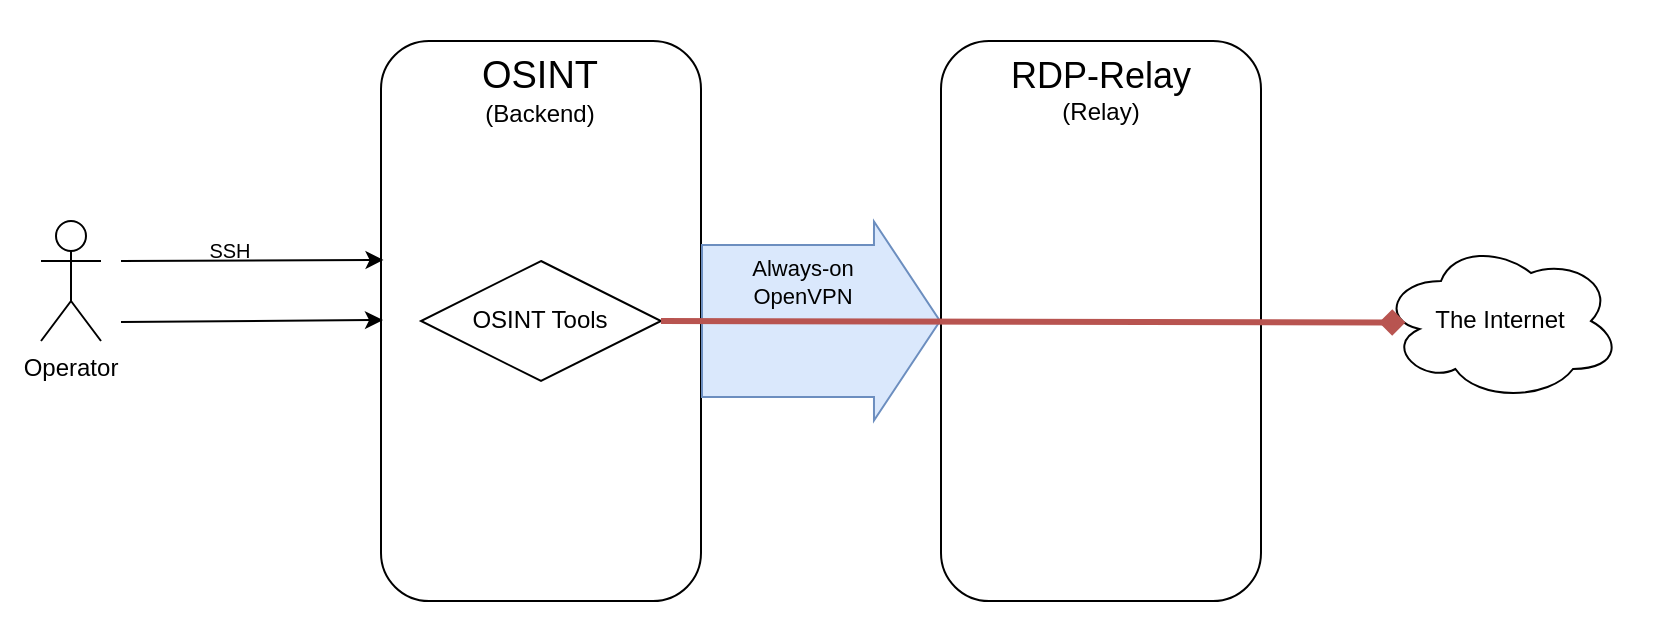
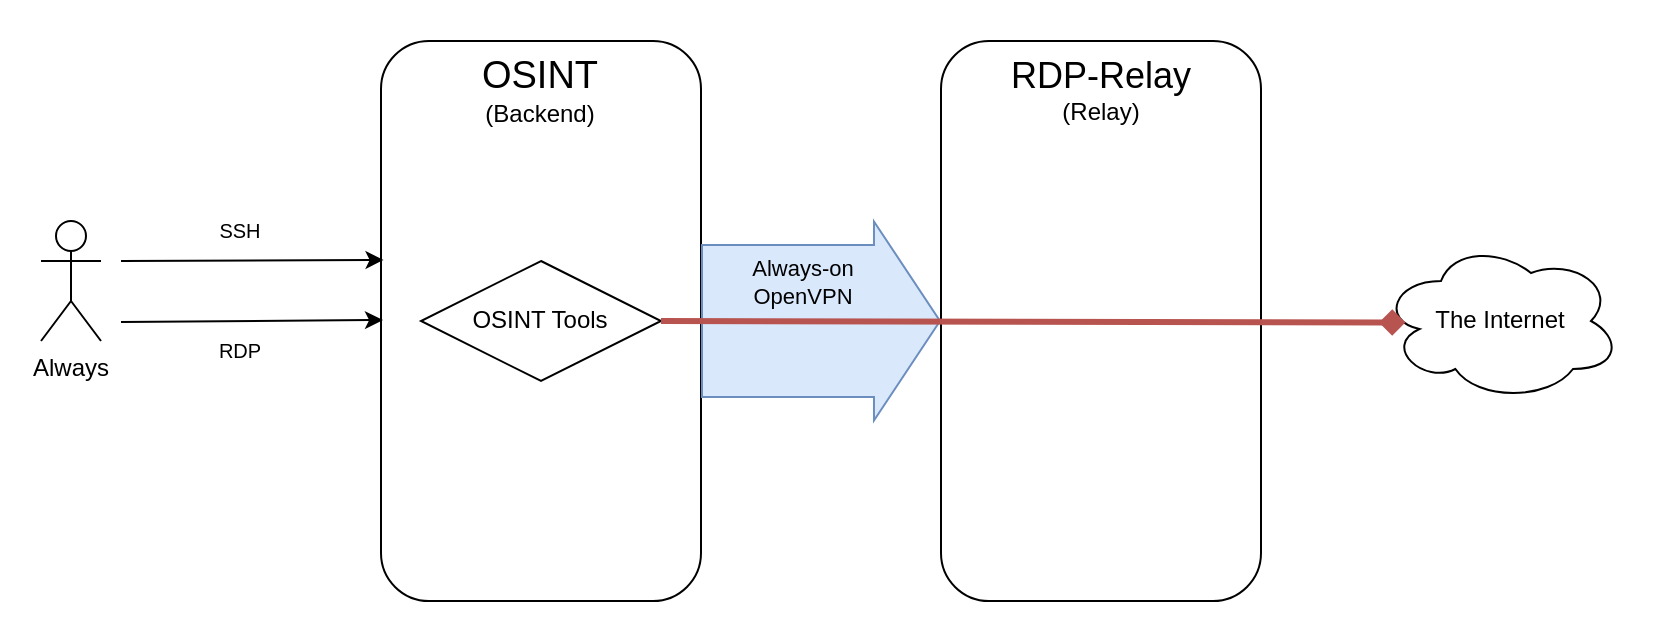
(231, 251) -> (241, 231)
none -> (241, 351)
(72, 369) -> (72, 369)
